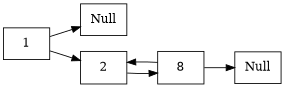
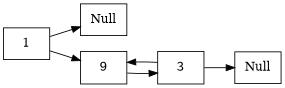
(104, 68) -> (104, 68)
(181, 68) -> (181, 68)
